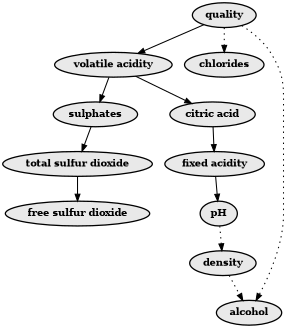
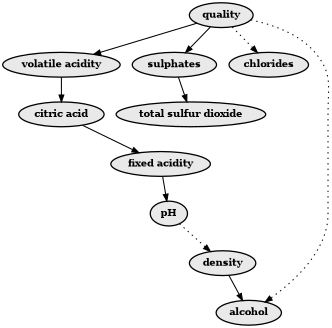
(106, 86) -> (200, 37)
(78, 214) -> none
(234, 285) -> (234, 285)
